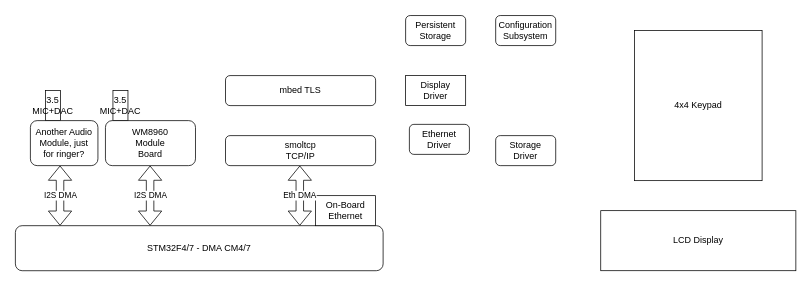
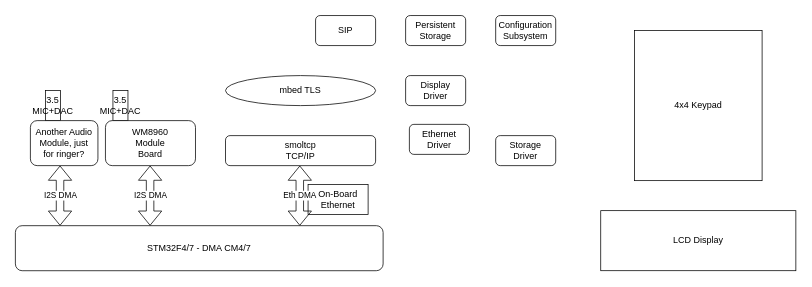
none -> (345, 30)
(300, 90) -> (300, 90)
(435, 90) -> (435, 90)
(345, 210) -> (338, 199)
